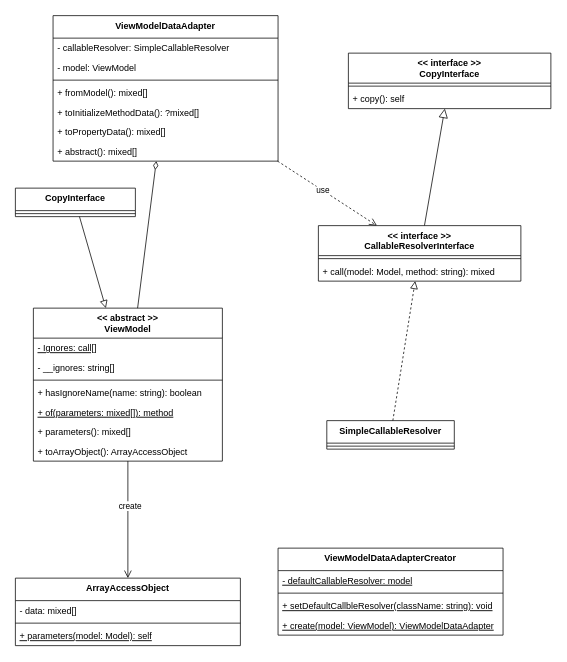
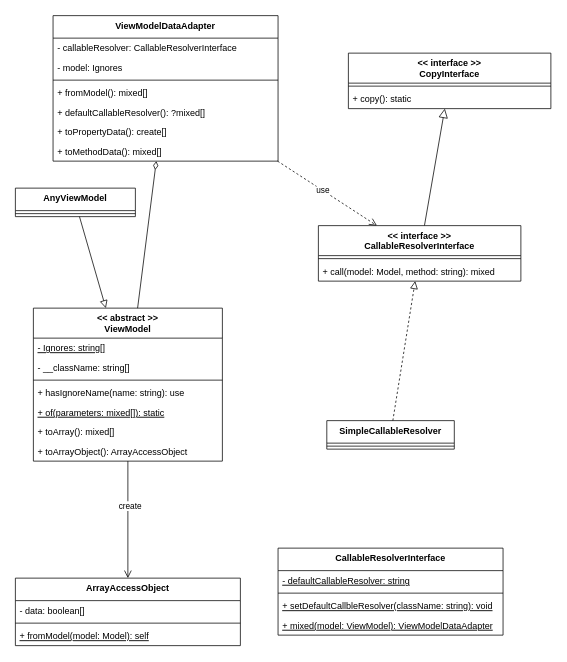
(148, 48) -> (158, 48)
(96, 68) -> (93, 68)
(383, 99) -> (388, 99)
(139, 113) -> (140, 113)
(121, 132) -> (124, 132)
(105, 152) -> (116, 152)
(75, 198) -> (75, 198)
(74, 348) -> (81, 348)
(85, 368) -> (90, 368)
(125, 393) -> (116, 393)
(114, 413) -> (112, 413)
(91, 432) -> (83, 432)
(390, 558) -> (390, 558)
(352, 581) -> (355, 581)
(53, 611) -> (58, 611)
(391, 626) -> (388, 626)
(91, 636) -> (87, 636)
